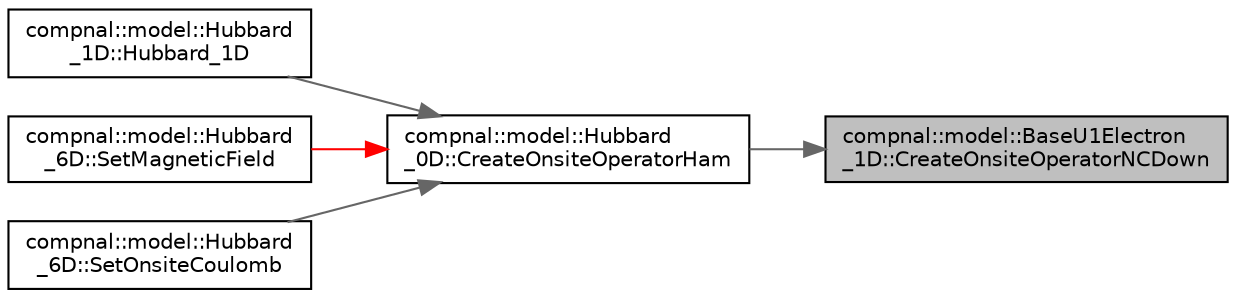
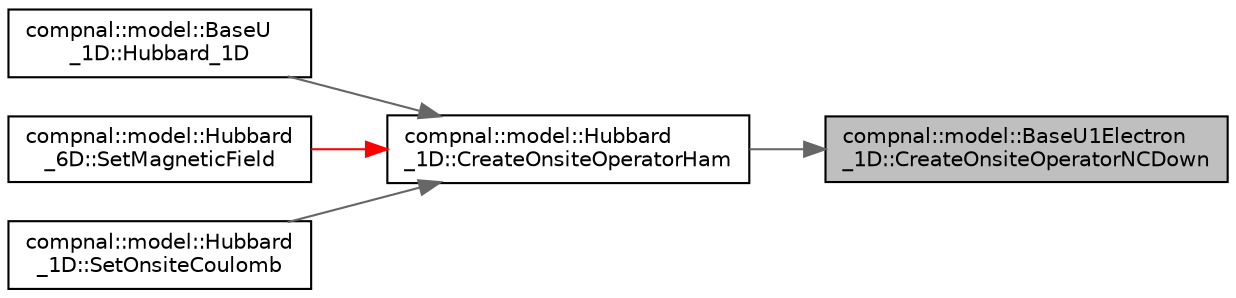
(160, 43) -> (160, 43)
(568, 149) -> (568, 149)
(160, 255) -> (160, 255)
